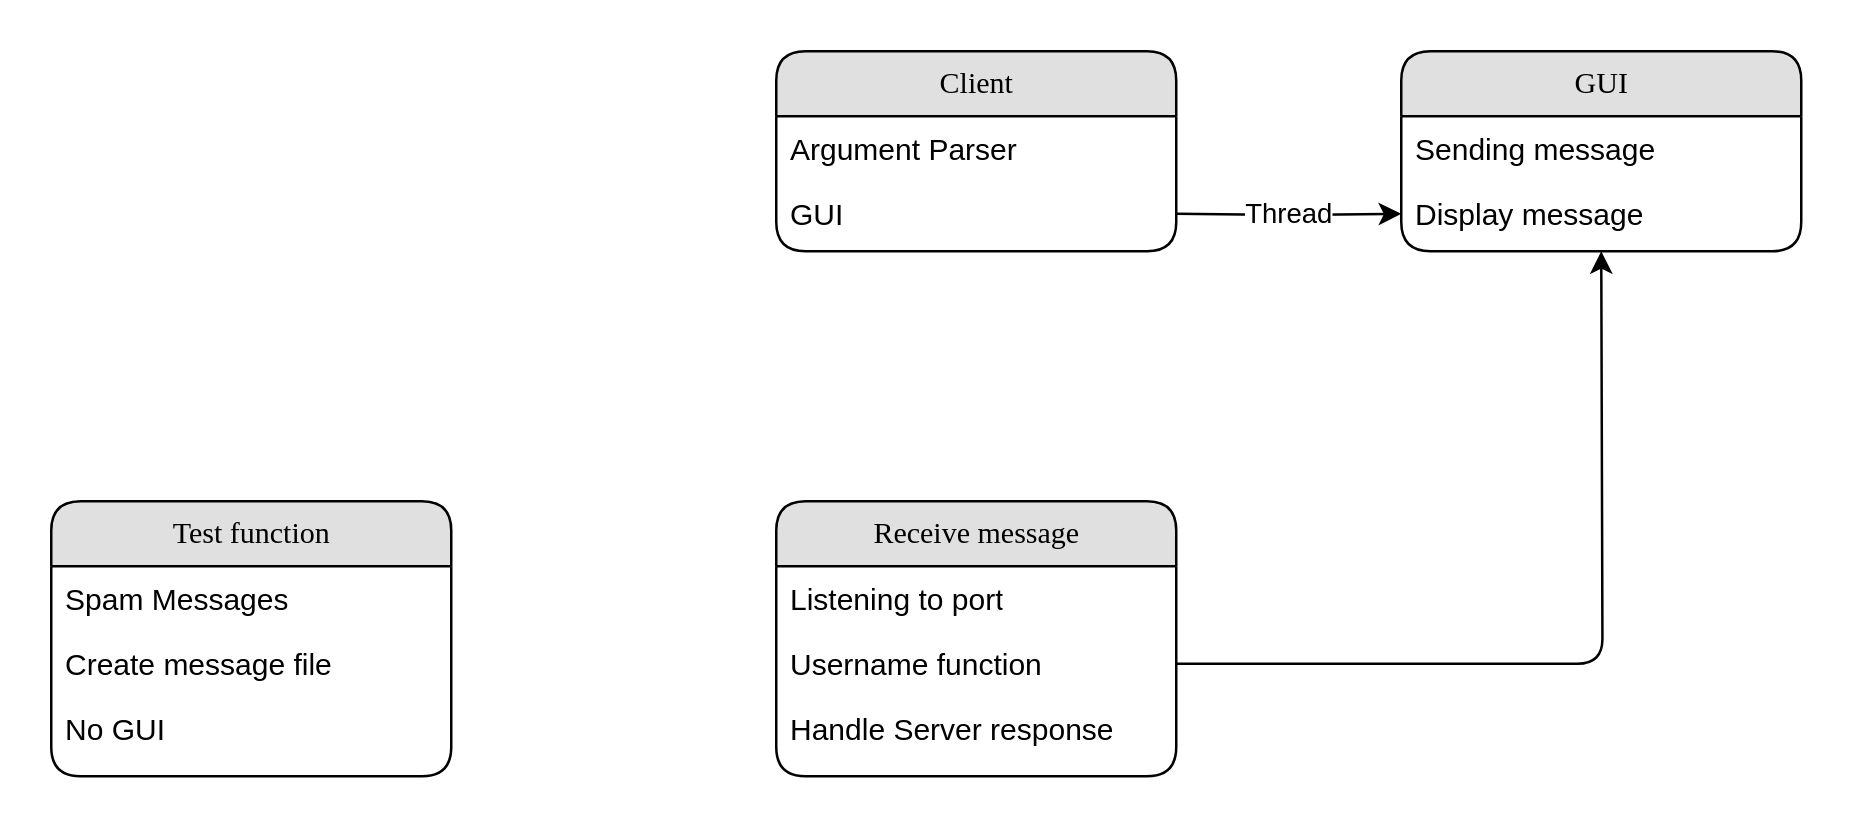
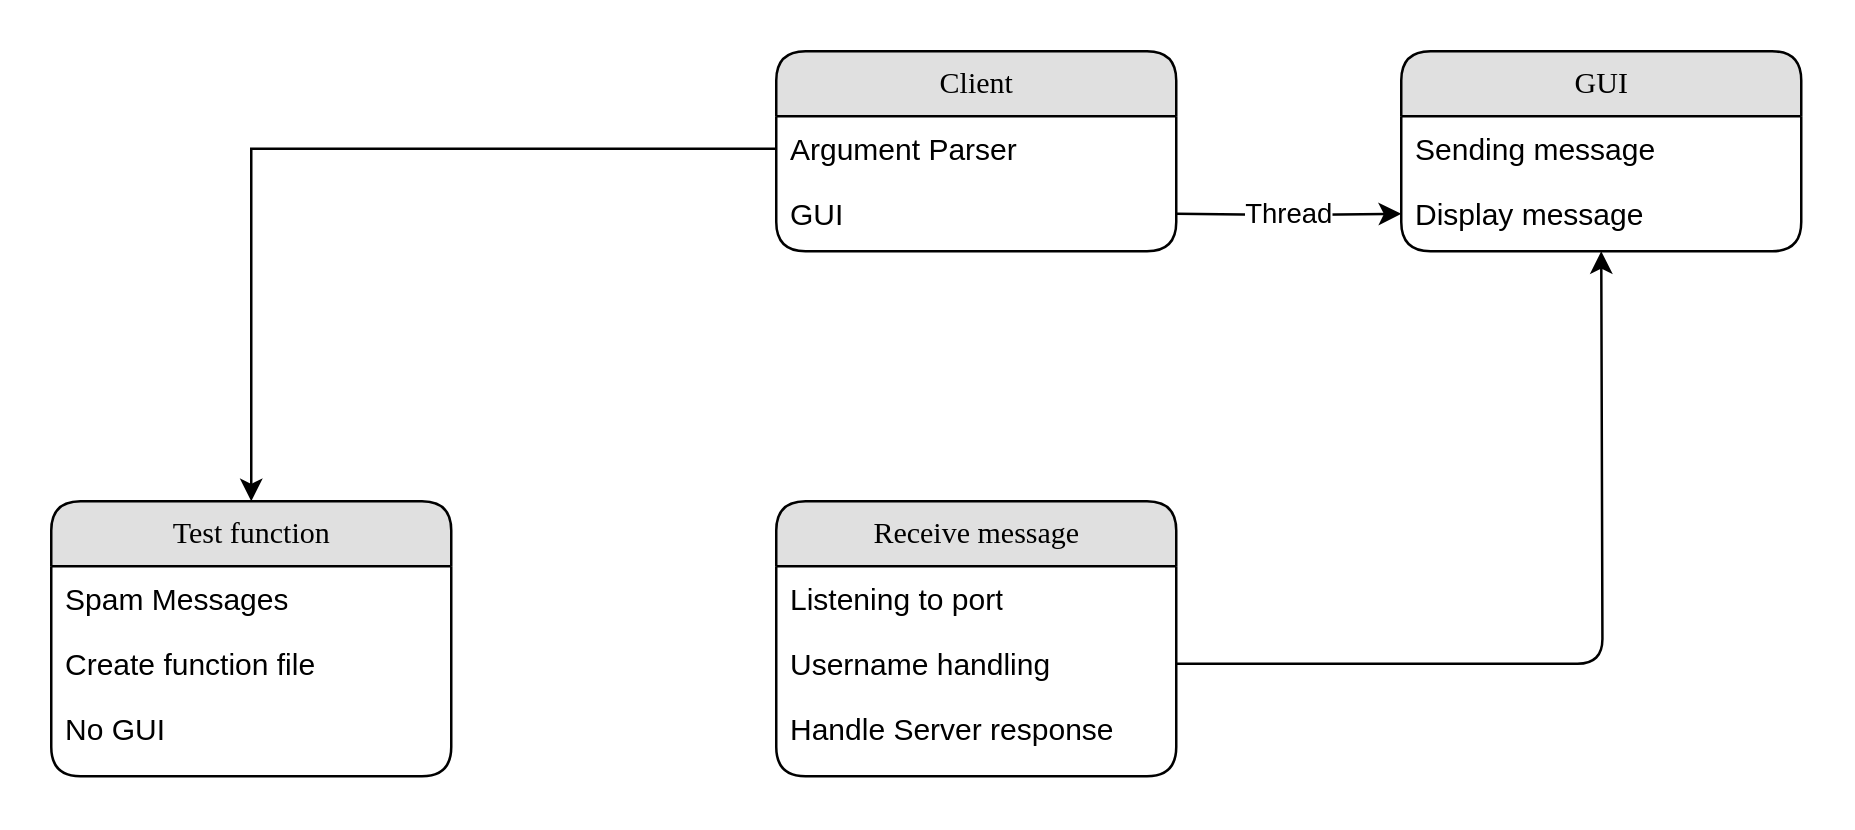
none -> (346, 149)
(210, 667) -> (215, 667)
(926, 667) -> (922, 667)
